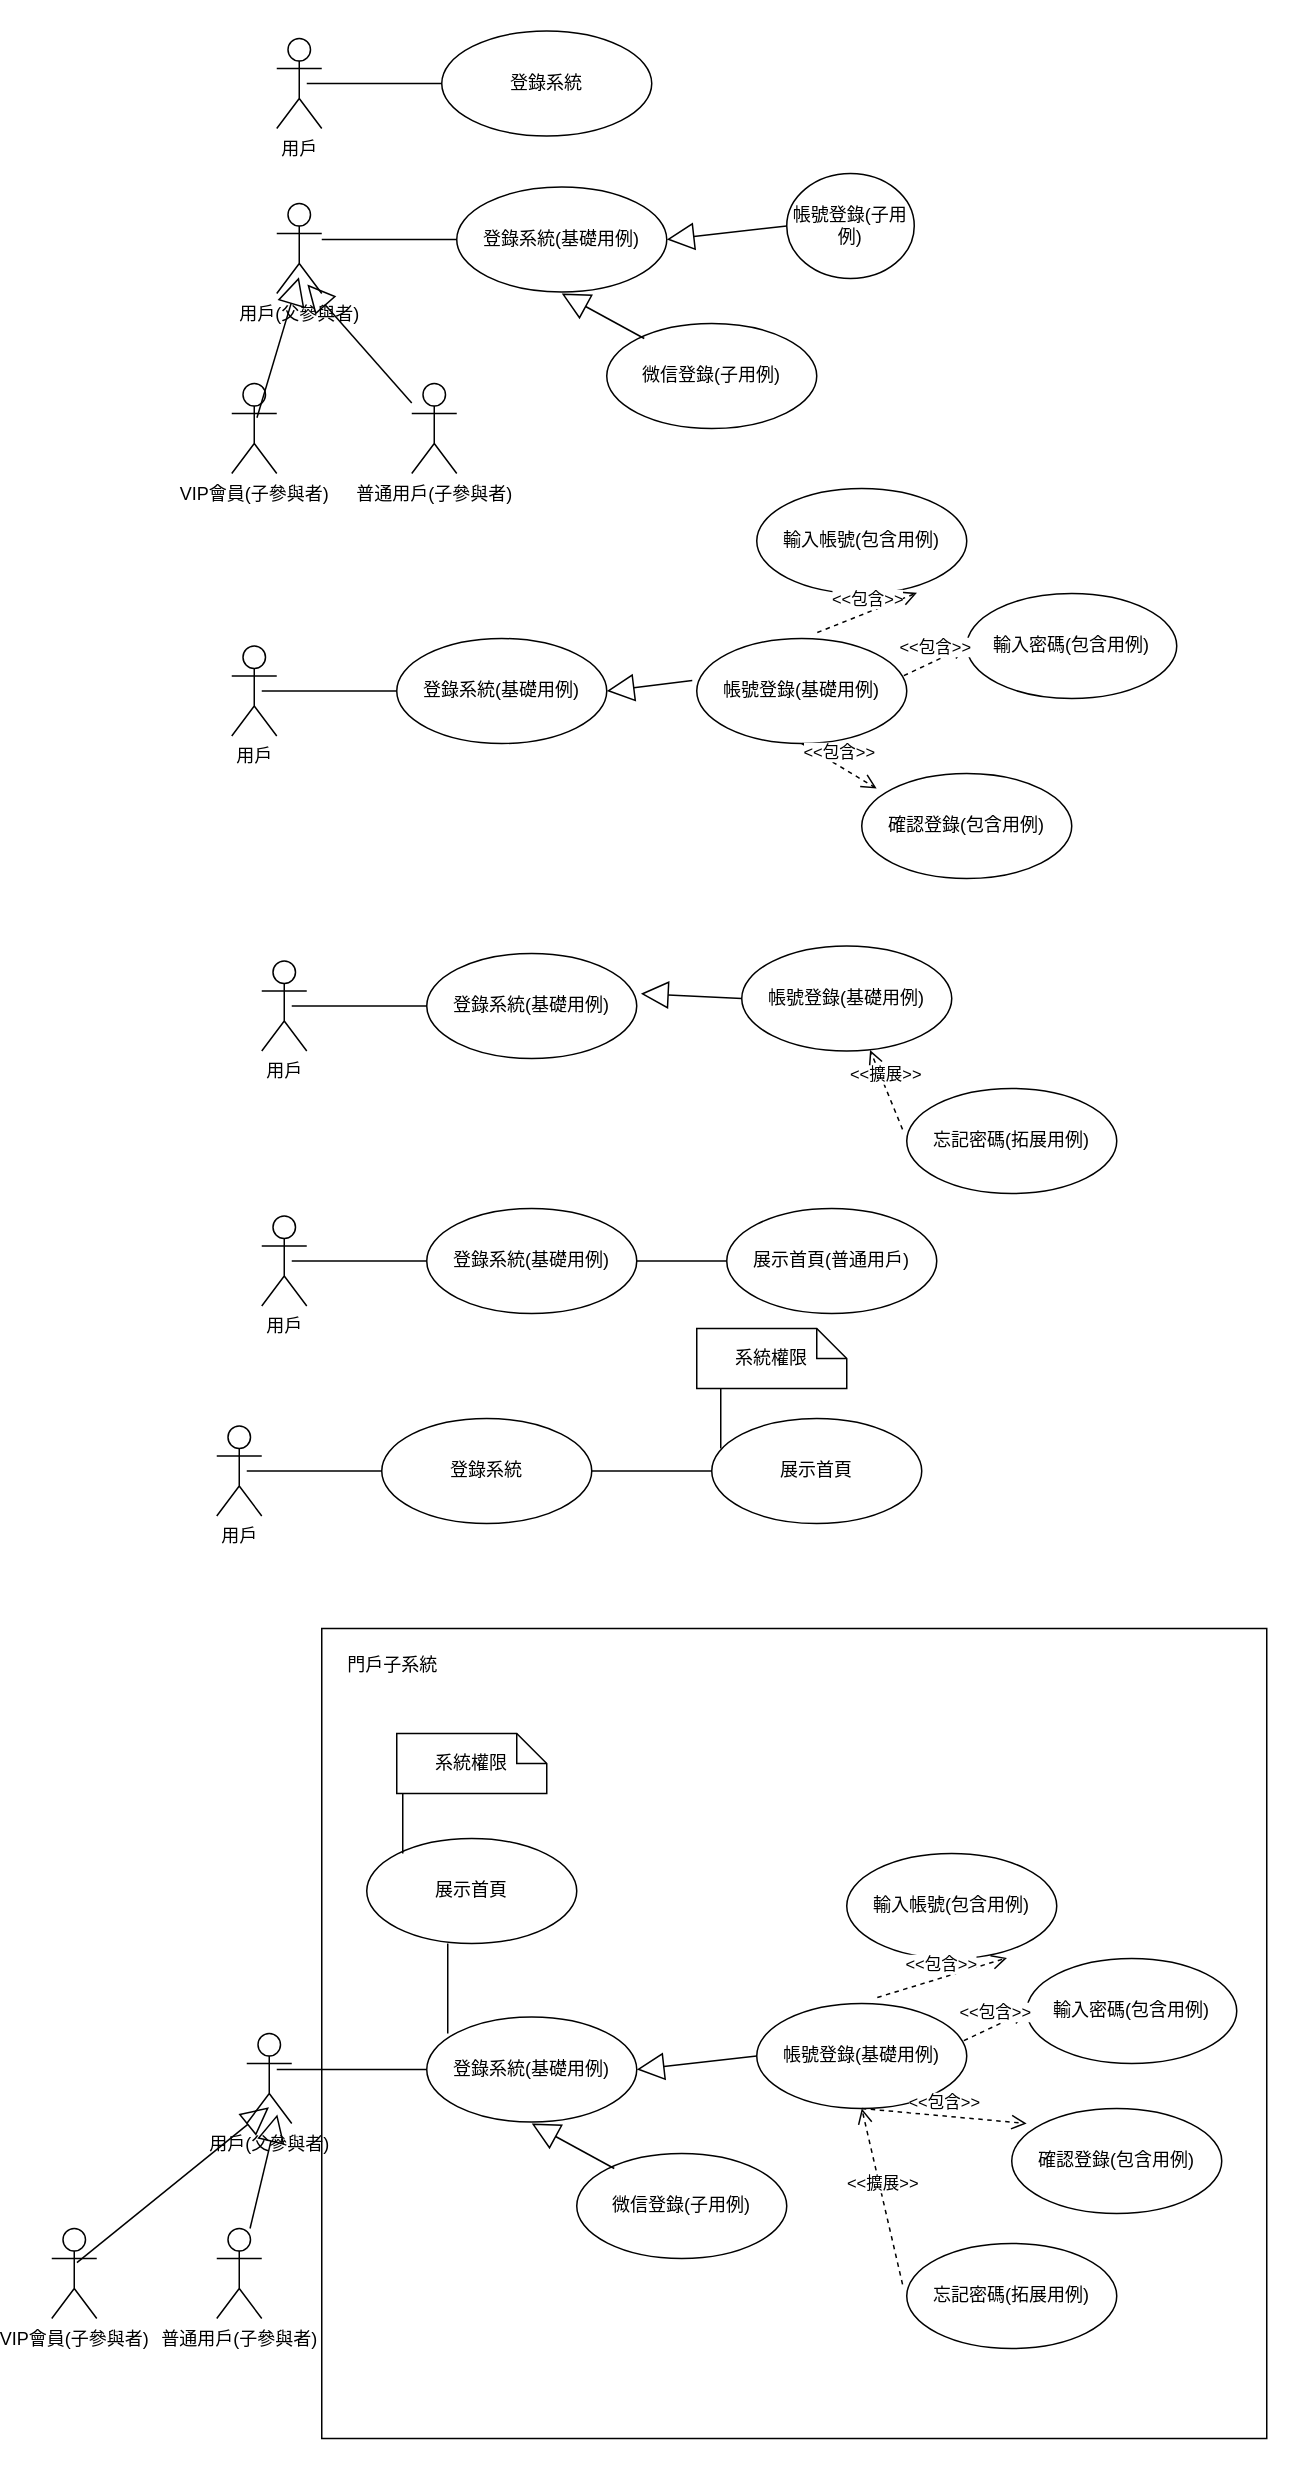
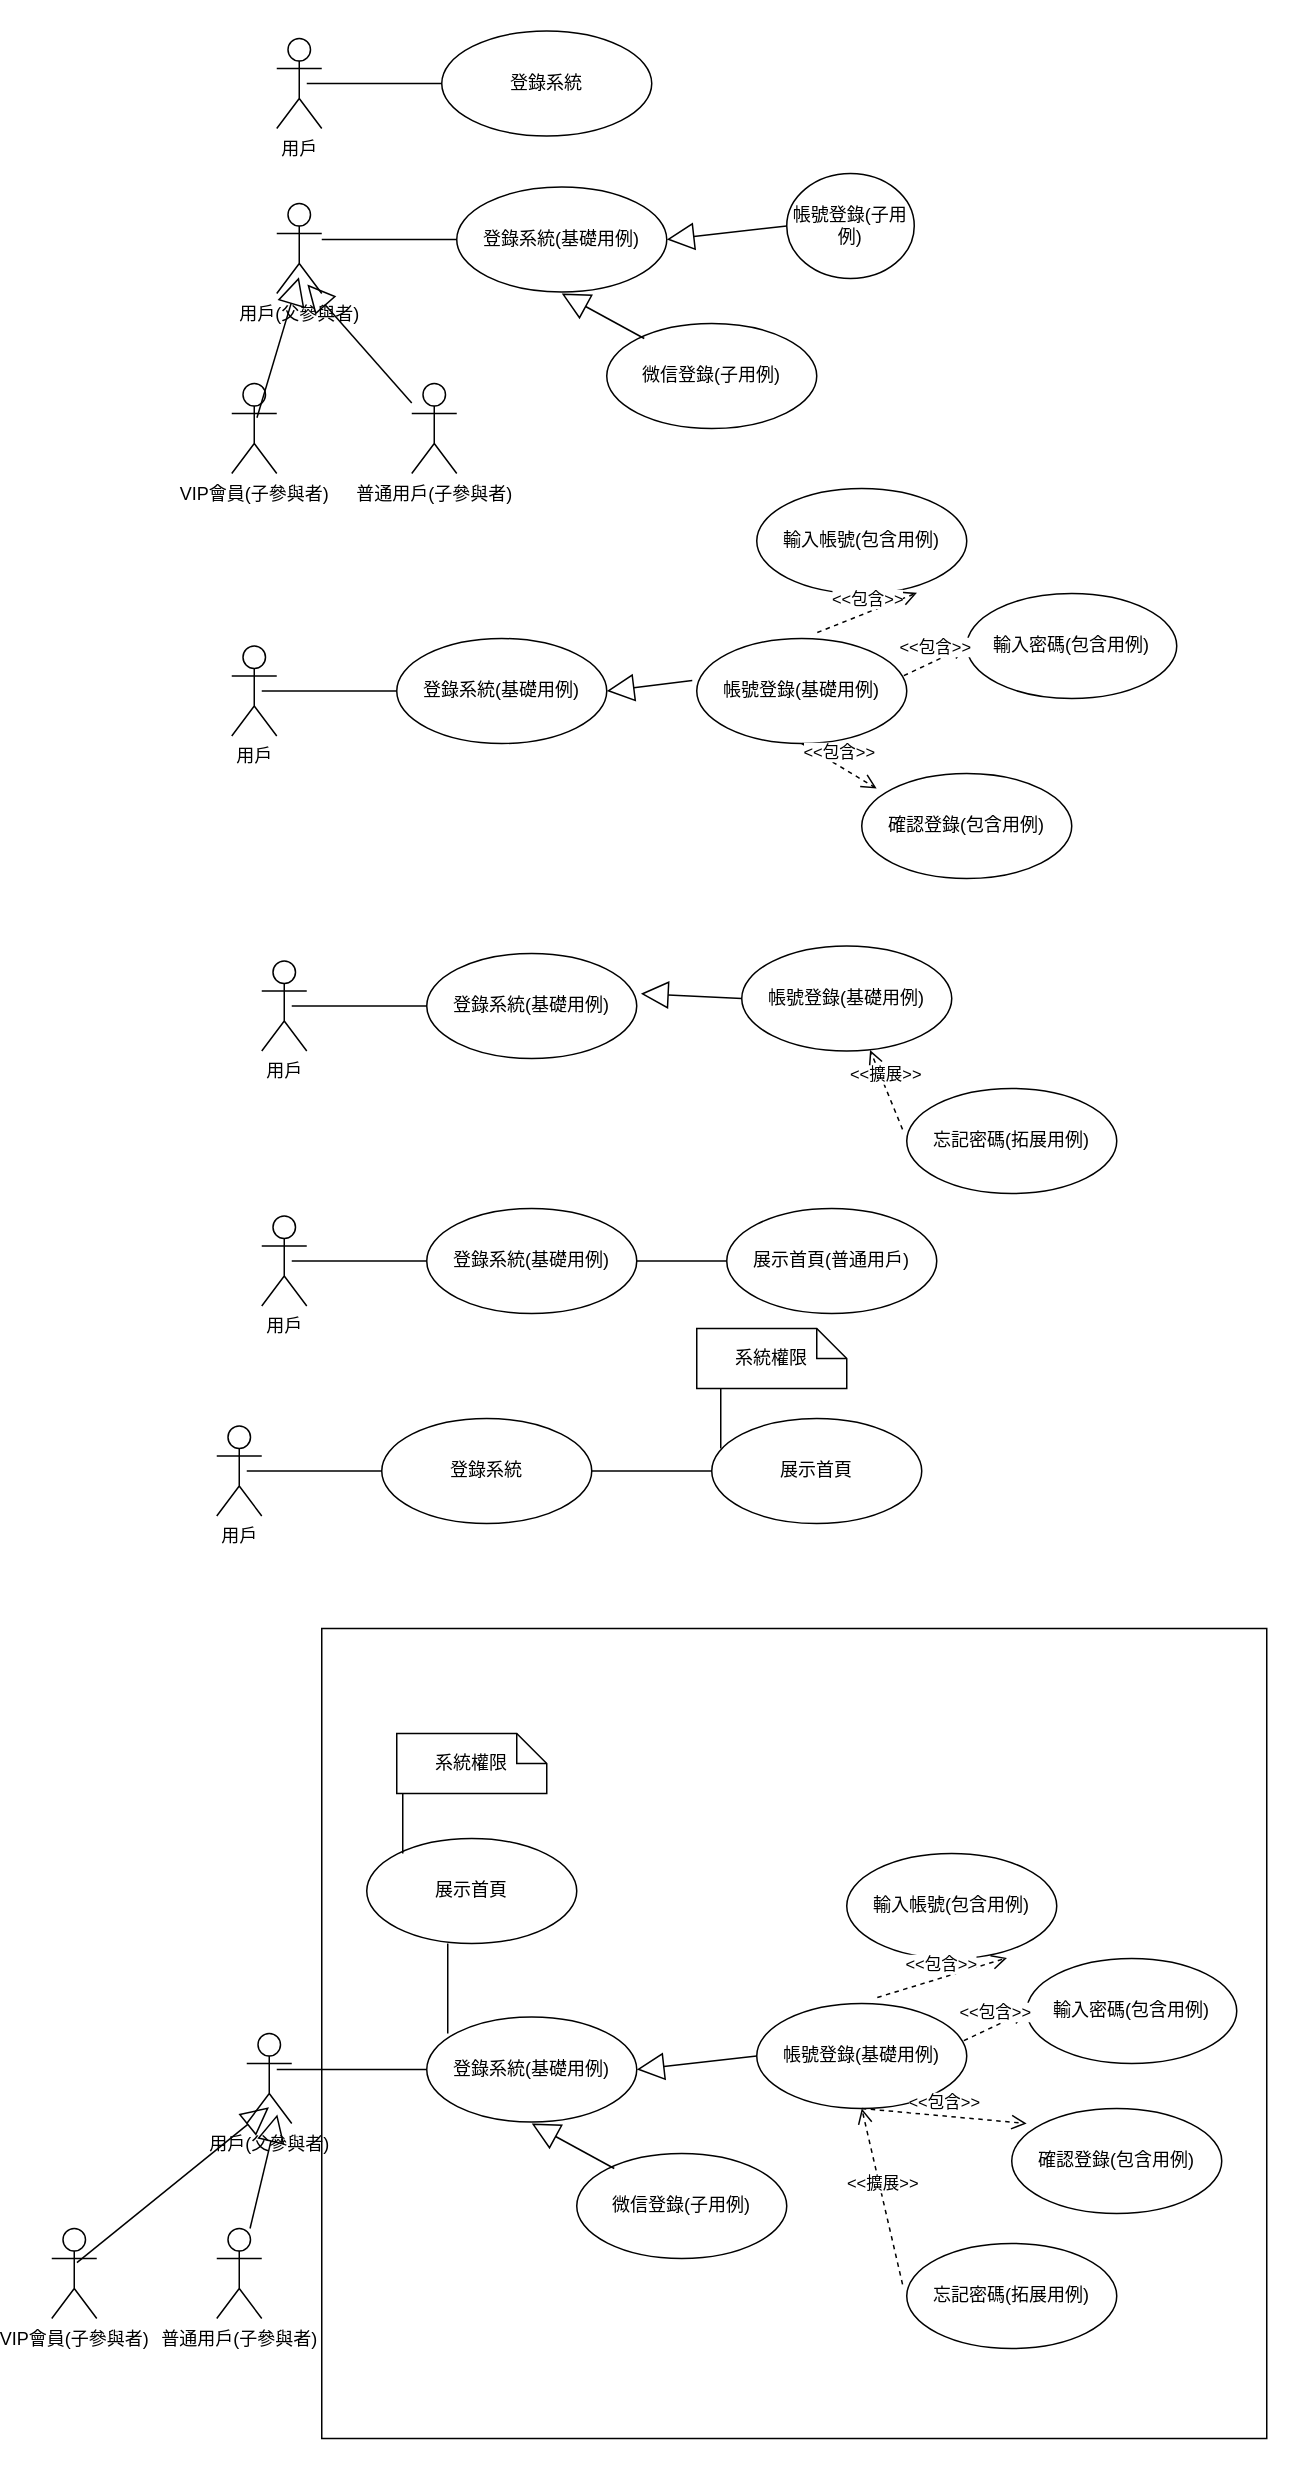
(393, 1666) -> none
